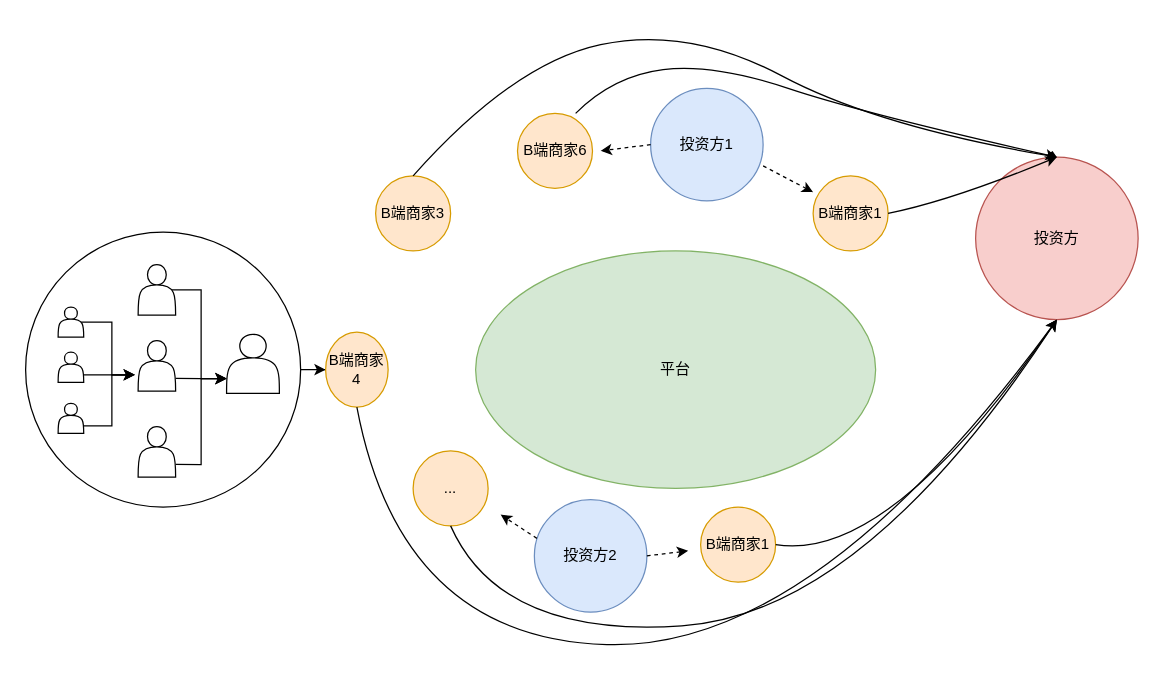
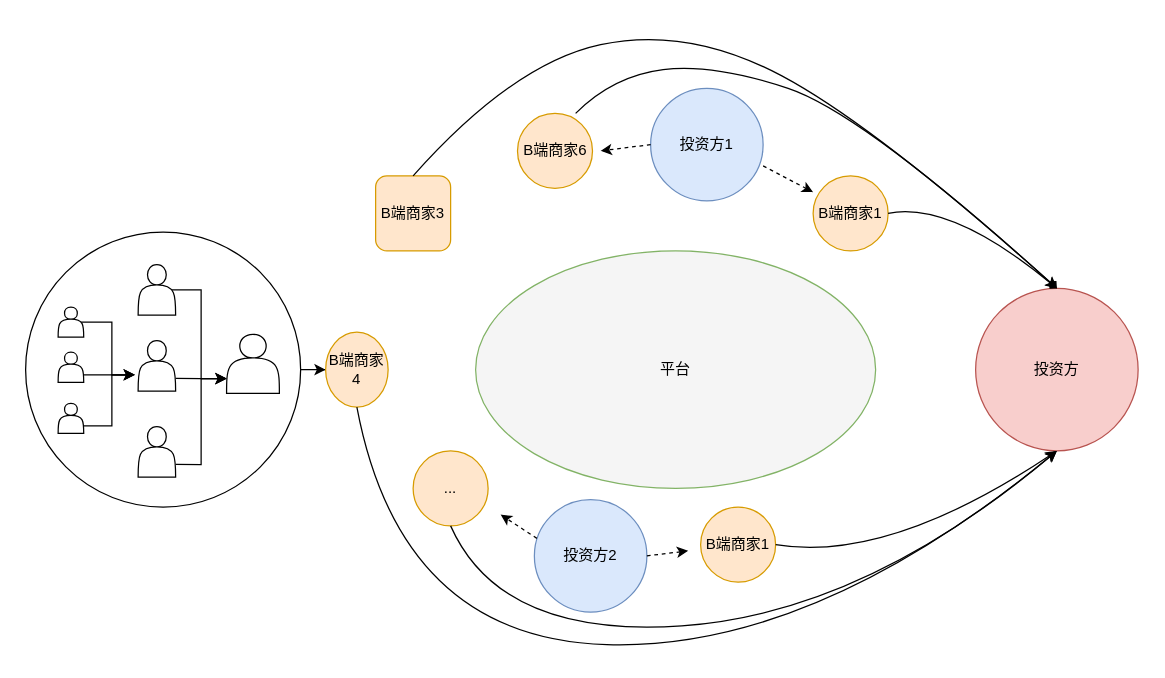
(413, 213) -> (413, 213)
(1057, 238) -> (1057, 369)
(676, 369) -> (676, 369)
